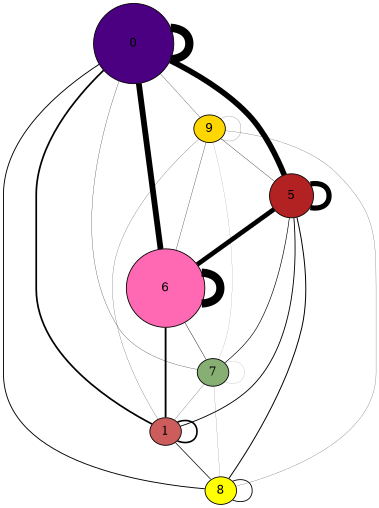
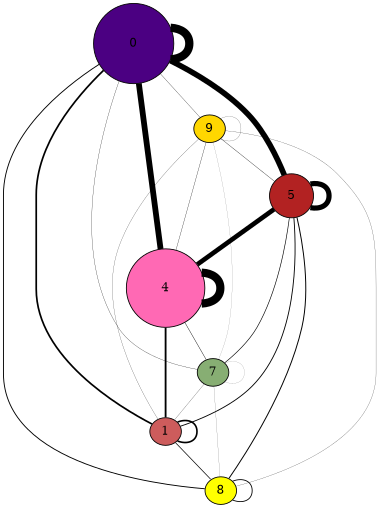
(166, 288) -> (166, 288)
